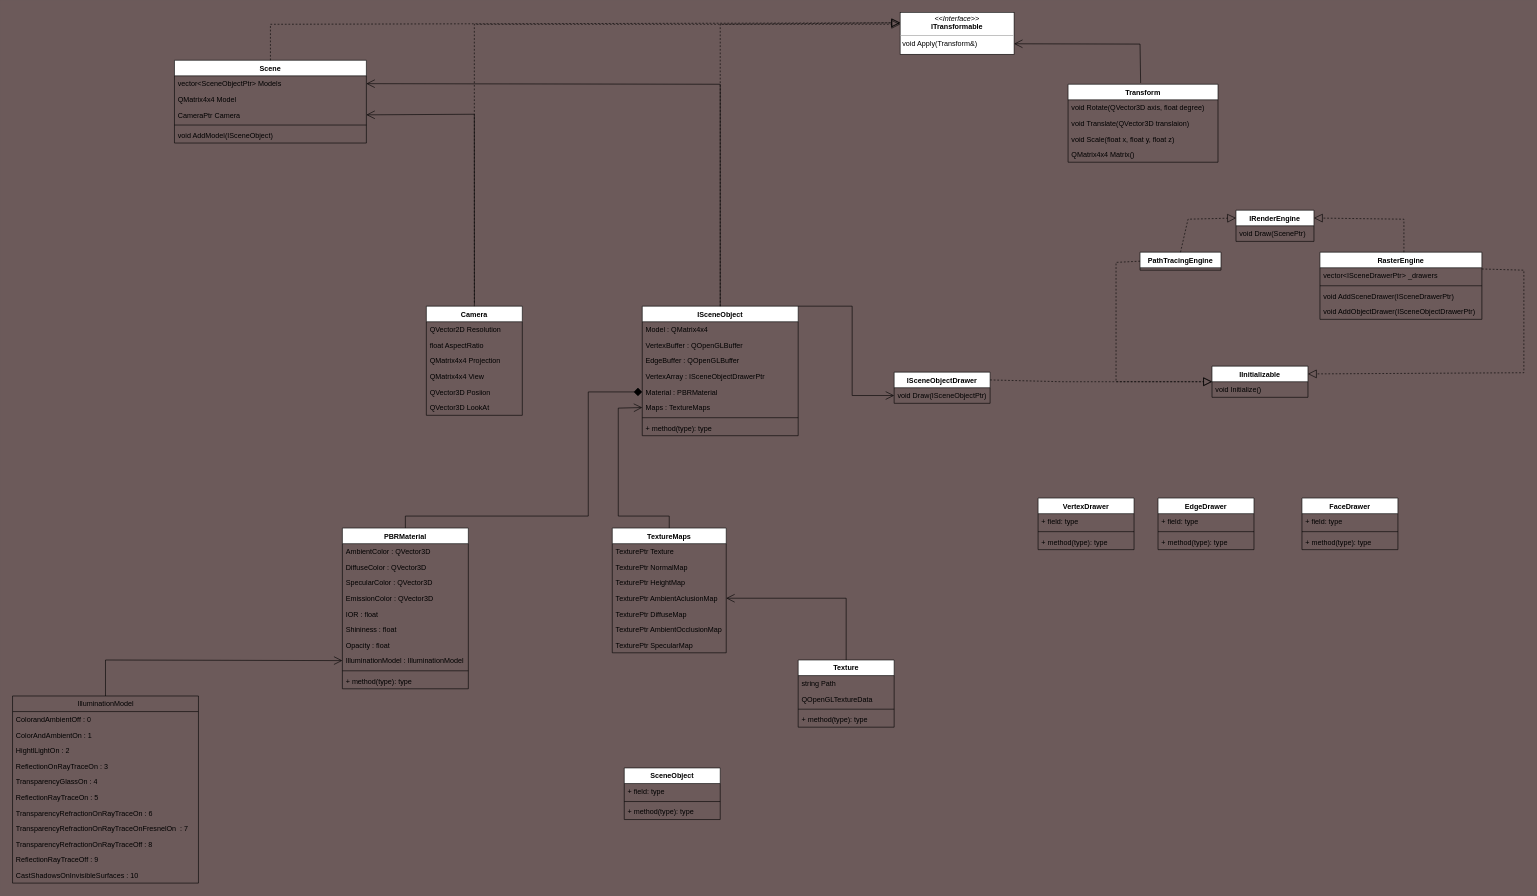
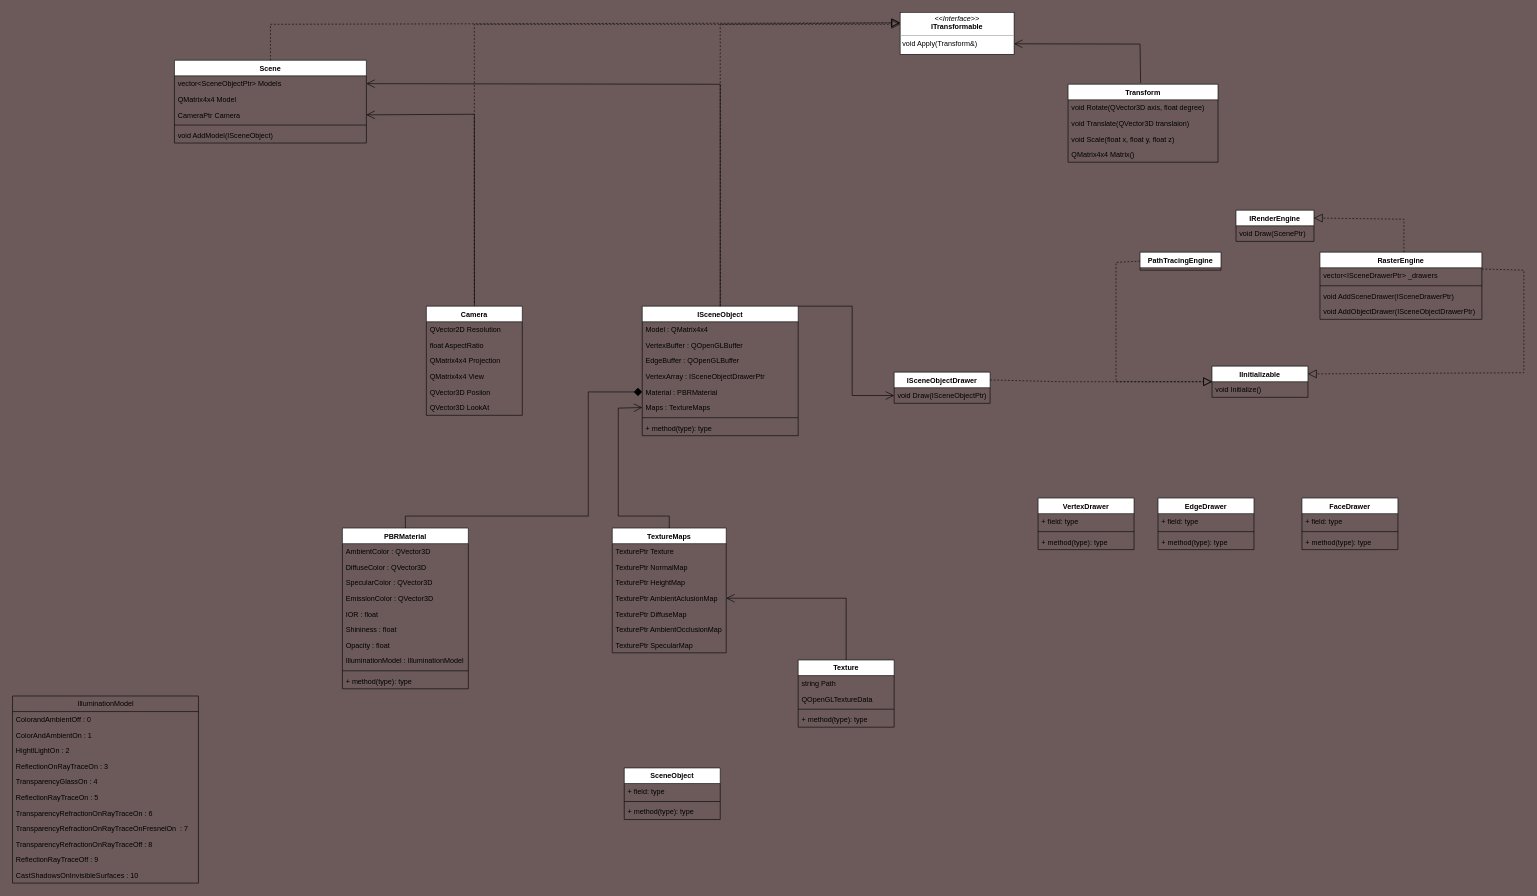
(1191, 219) -> none
(250, 661) -> none
